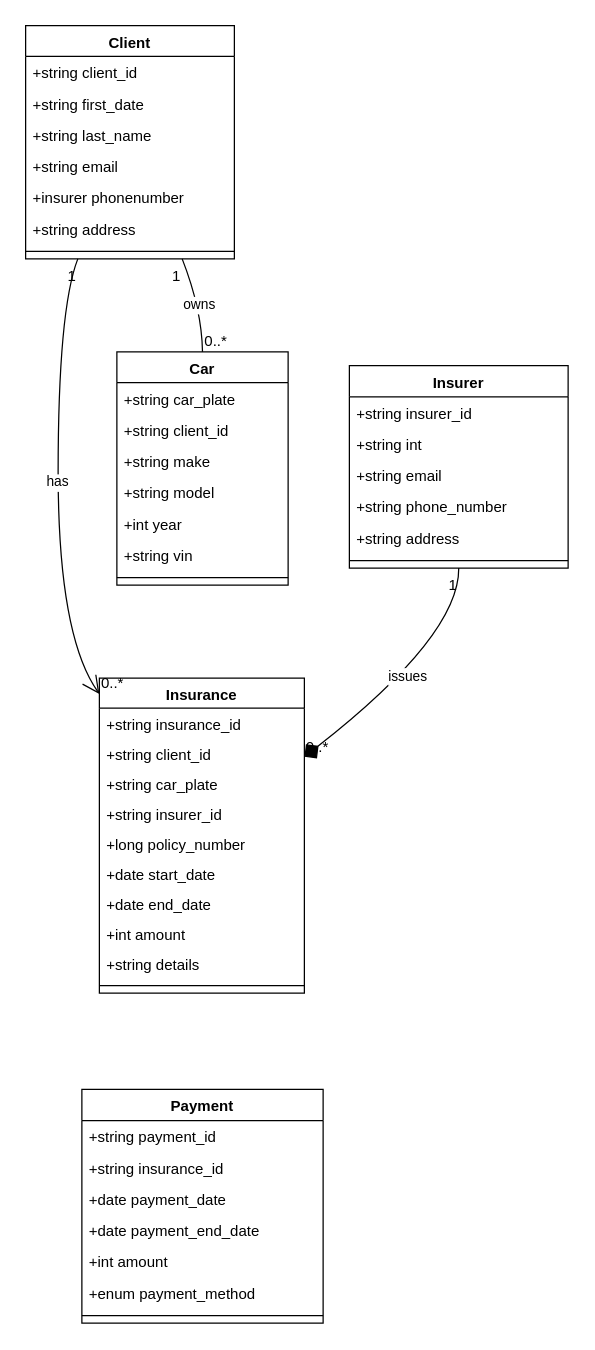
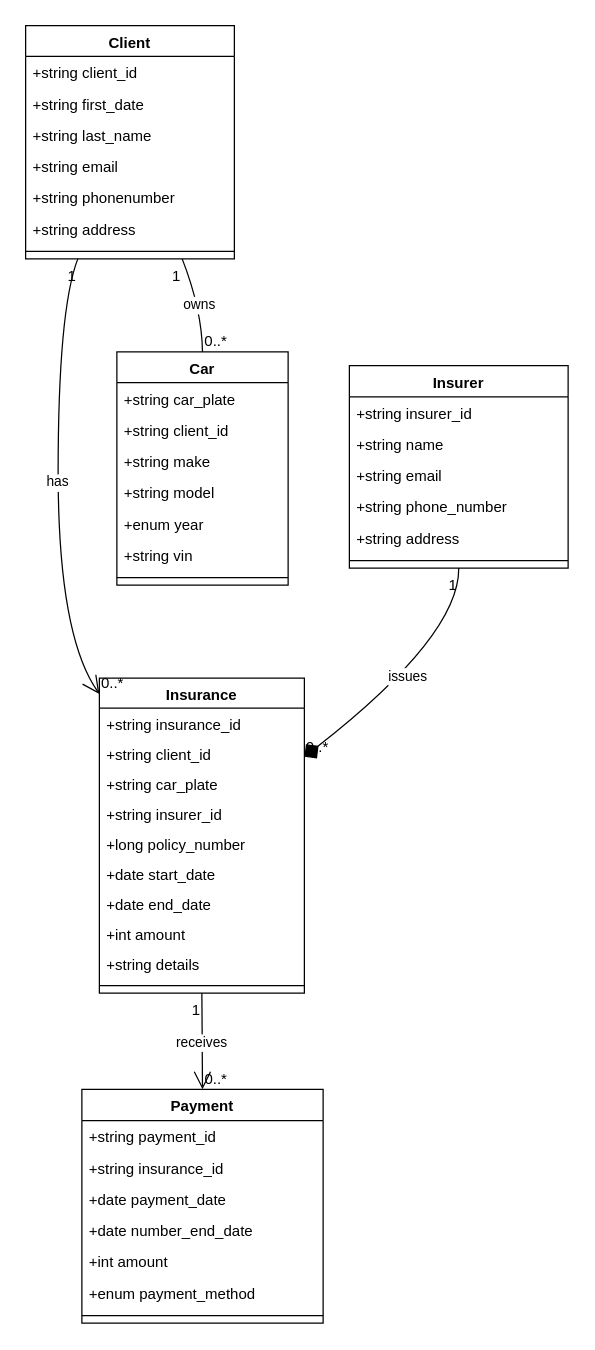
(113, 198) -> (108, 198)
(397, 445) -> (403, 445)
(158, 525) -> (164, 525)
none -> (202, 1042)
(179, 1231) -> (175, 1231)
